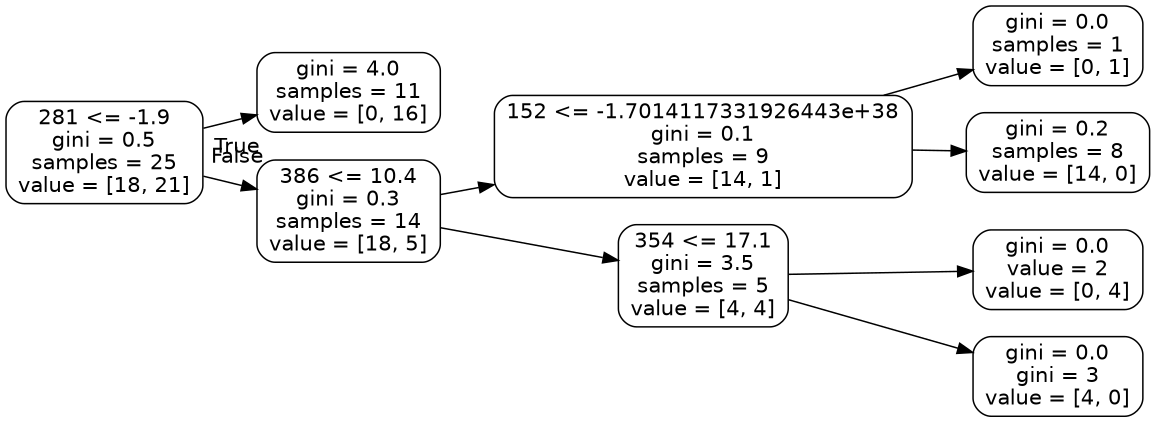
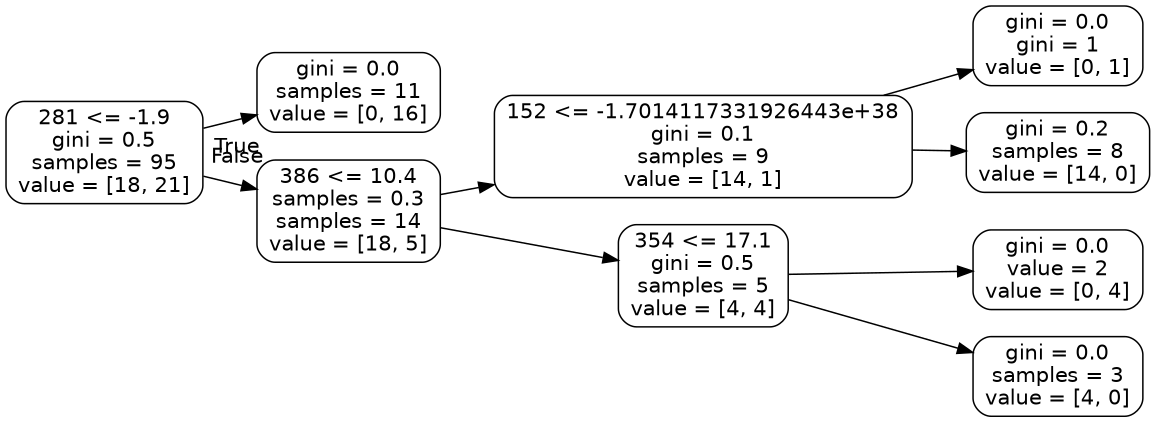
(1058, 46) -> (1058, 46)
(349, 92) -> (349, 92)
(104, 153) -> (104, 153)
(349, 211) -> (349, 211)
(703, 276) -> (703, 276)
(1058, 376) -> (1058, 376)
